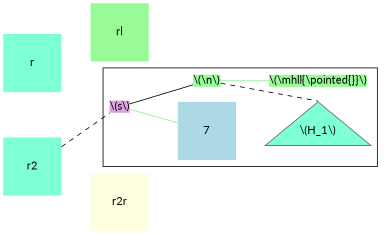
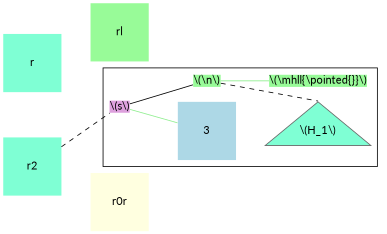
(207, 131) -> (207, 131)
(120, 202) -> (120, 202)
